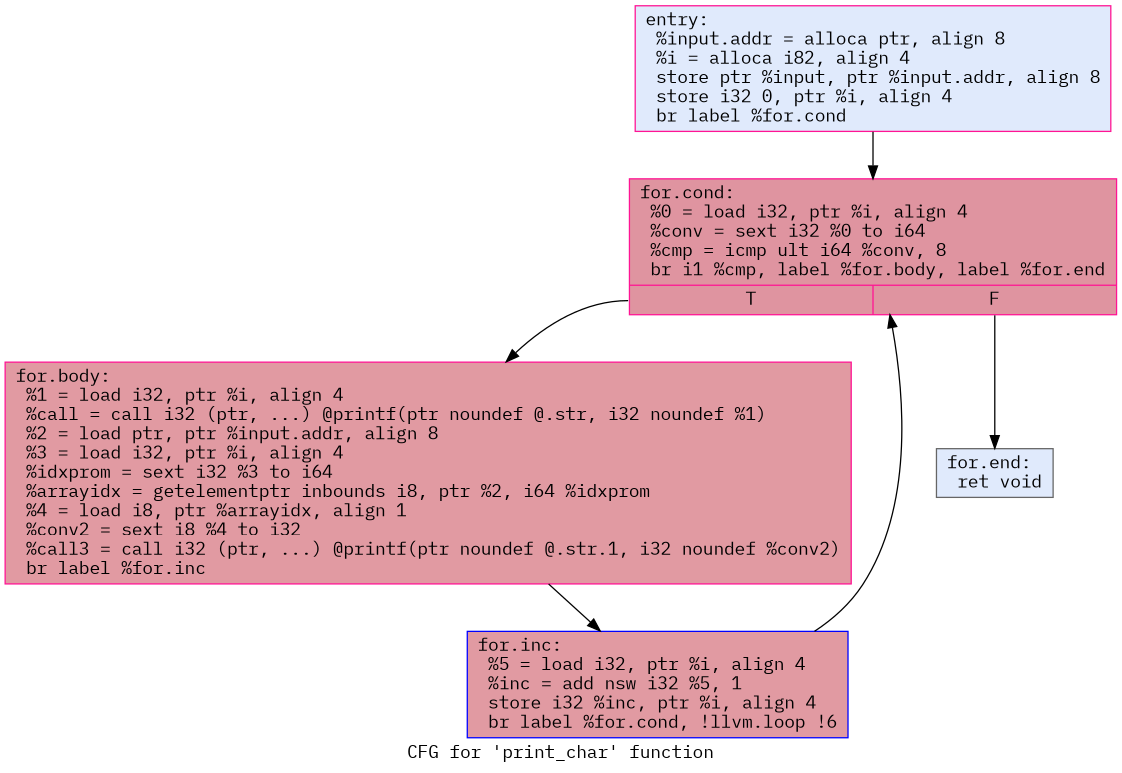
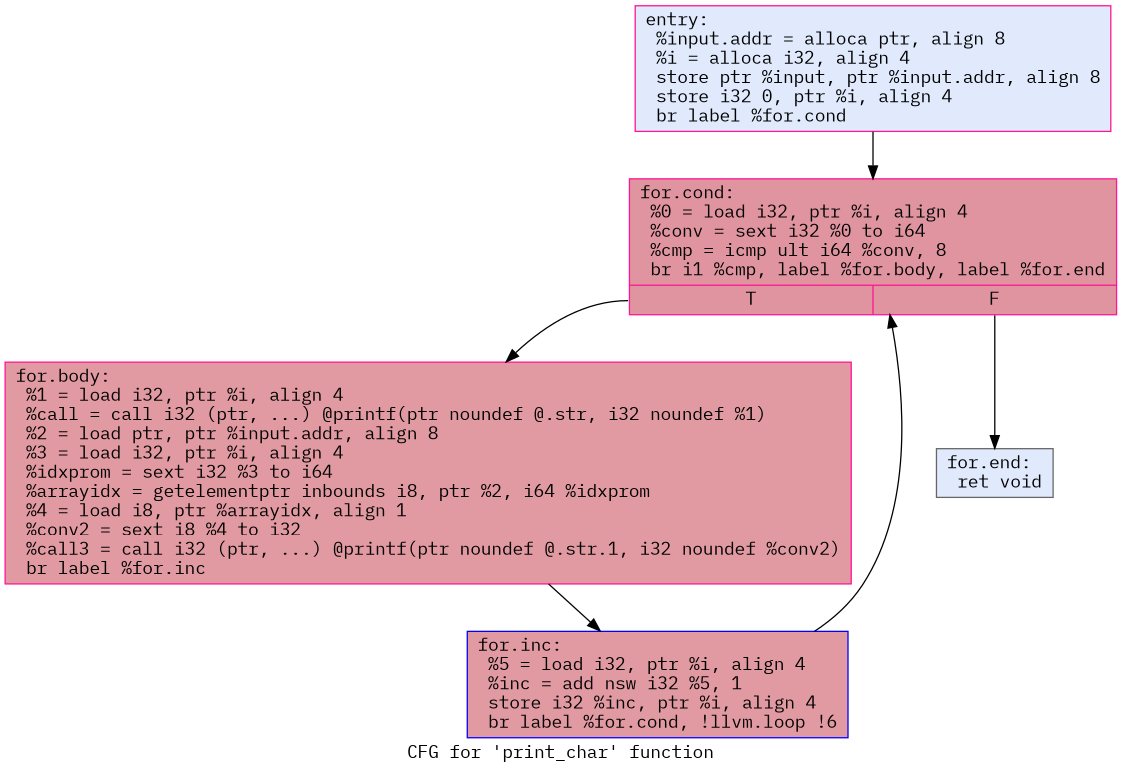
(778, 58) -> (778, 58)
